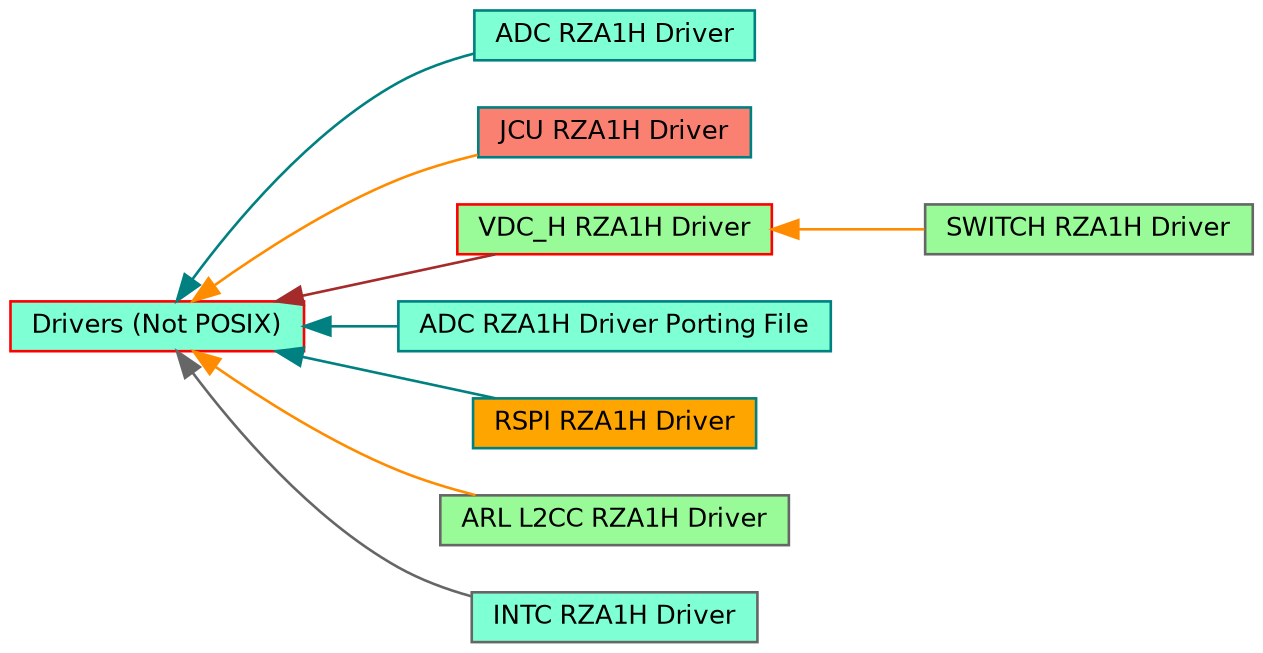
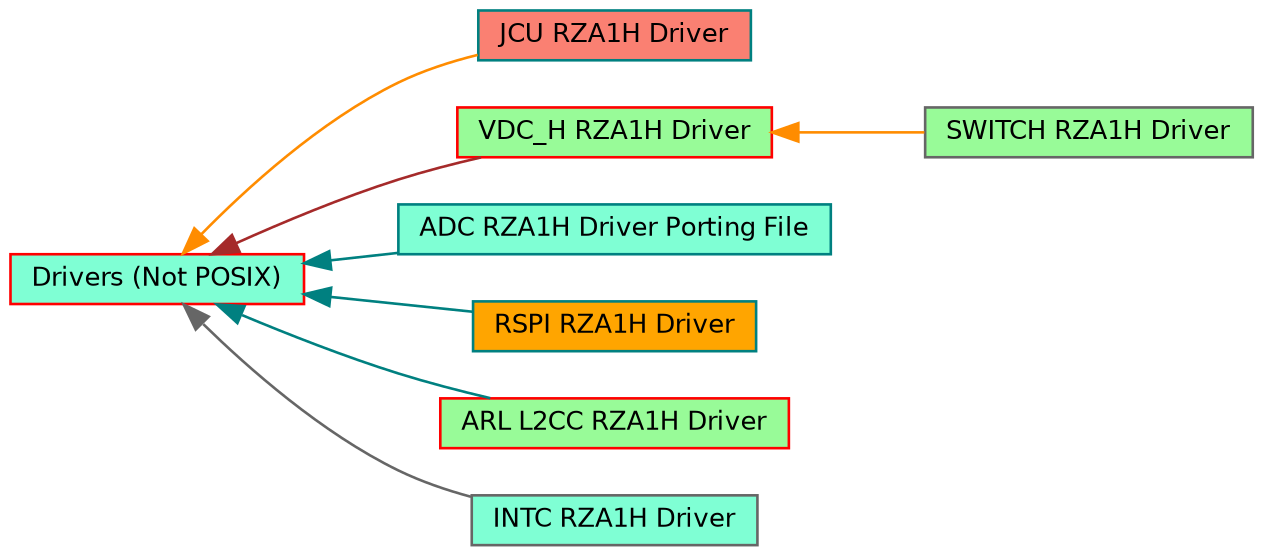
(615, 35) -> none
(340, 443) -> (364, 362)
(615, 520) -> (615, 423)
